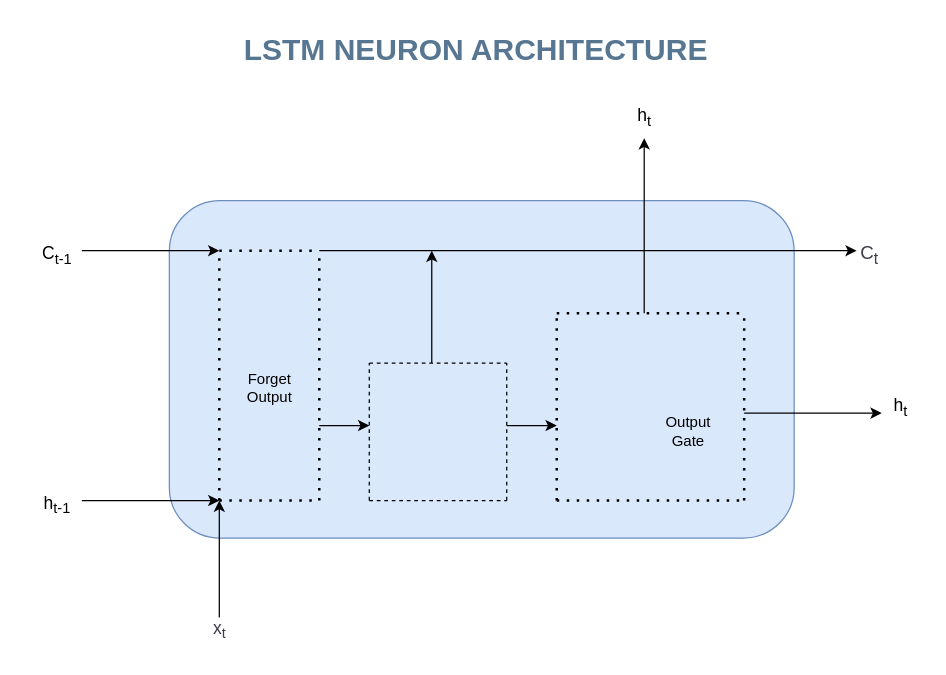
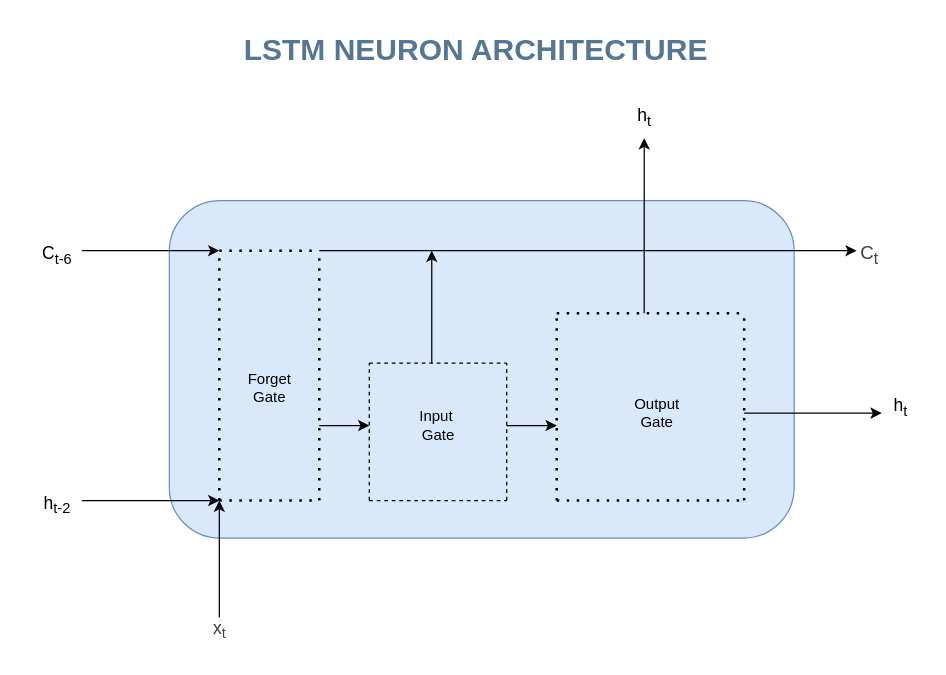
(58, 254) -> (58, 254)
(270, 388) -> (270, 388)
none -> (438, 426)
(688, 432) -> (657, 413)
(58, 504) -> (58, 504)
